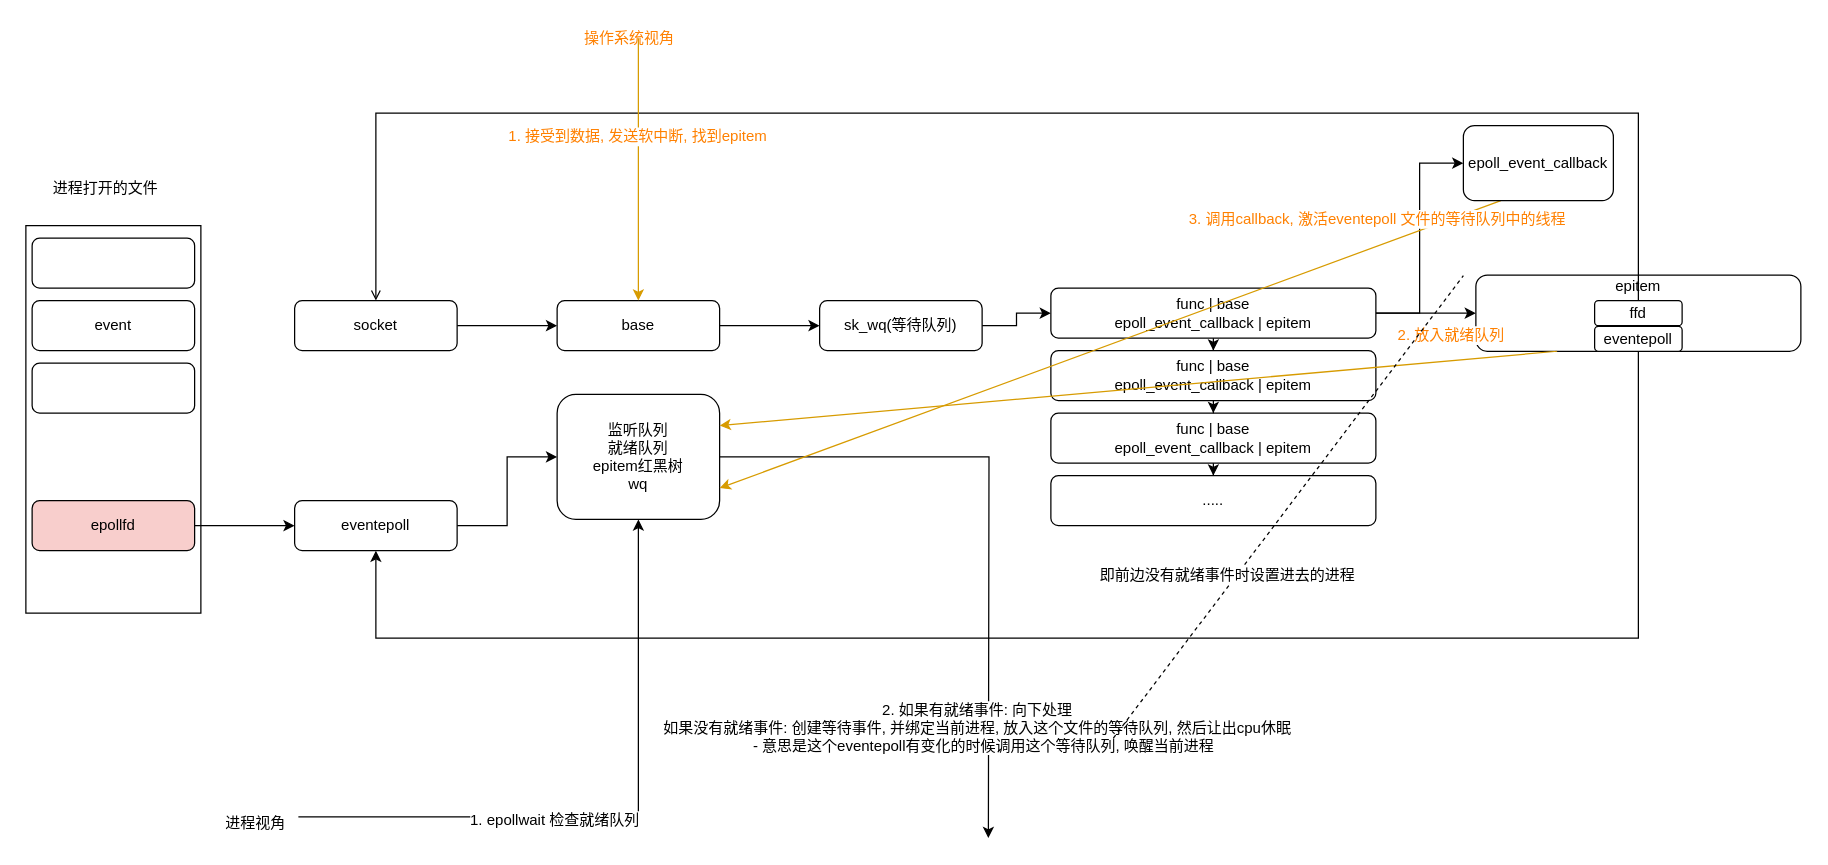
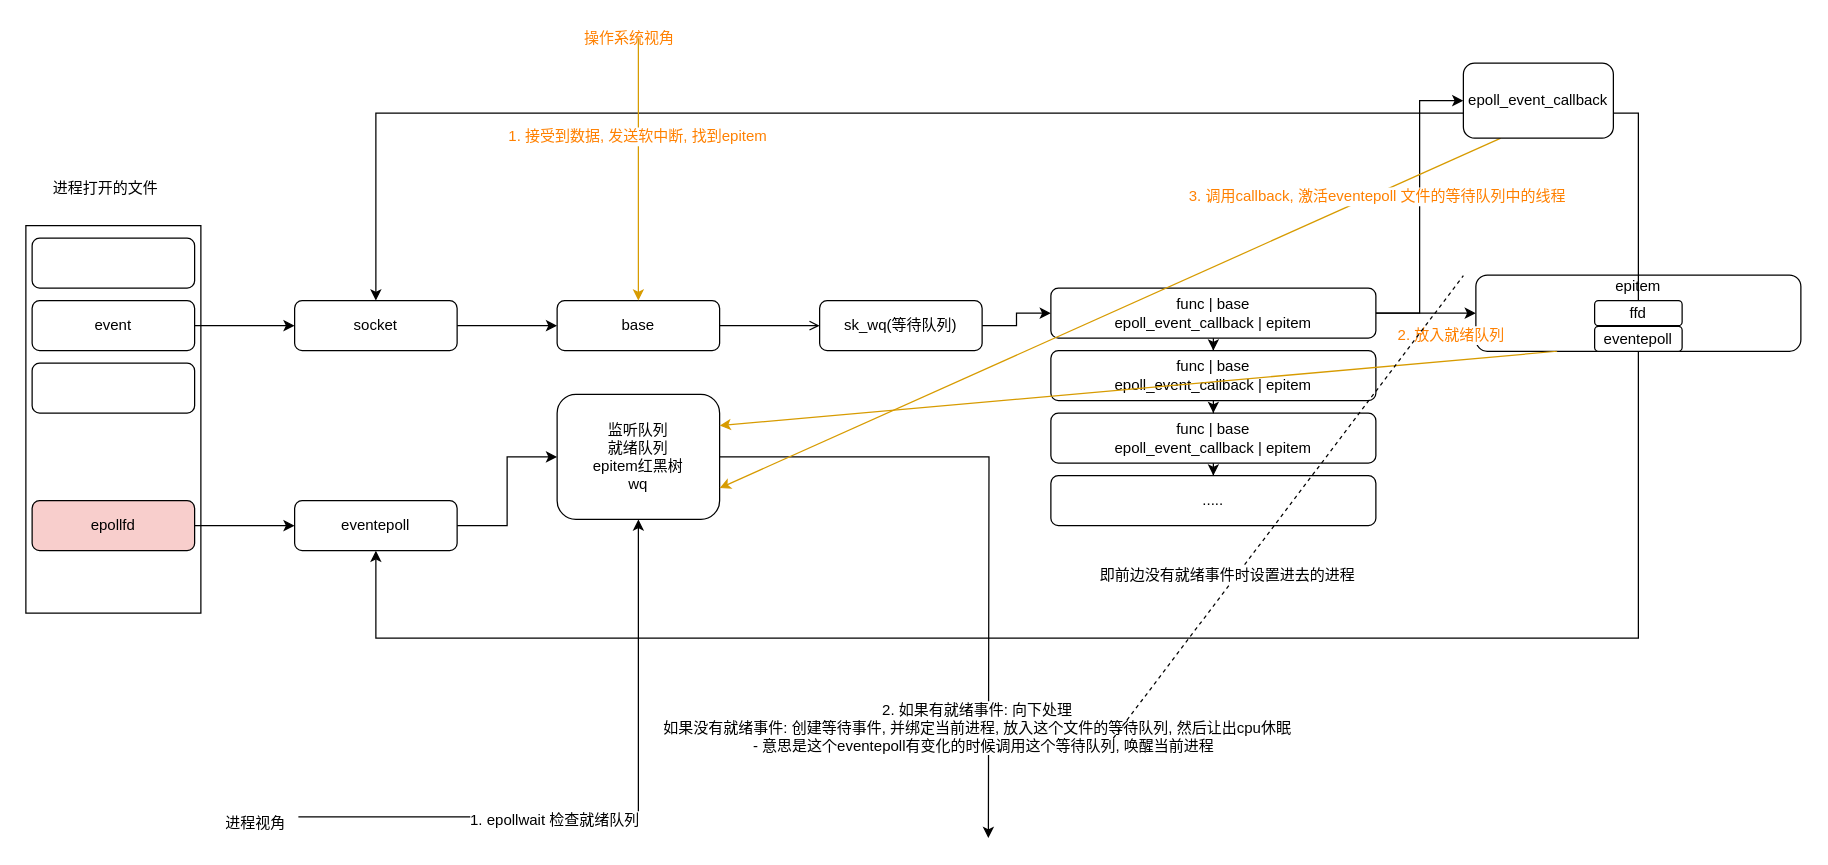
(1538, 163) -> (1538, 101)
(376, 292) -> (376, 291)
none -> (240, 326)
(809, 326) -> (812, 326)
